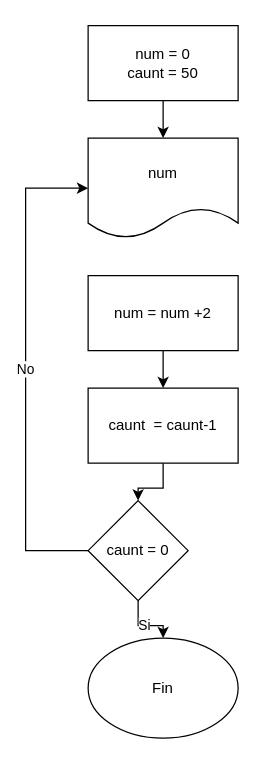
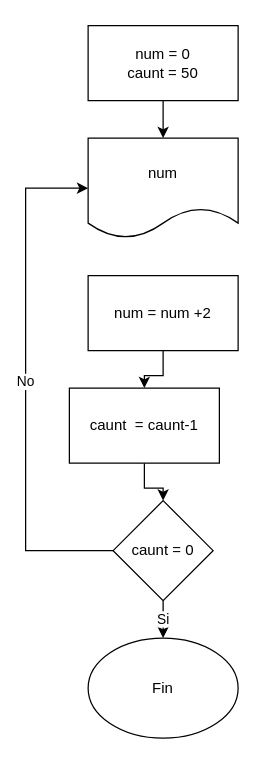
(163, 426) -> (144, 426)
(138, 551) -> (163, 551)
